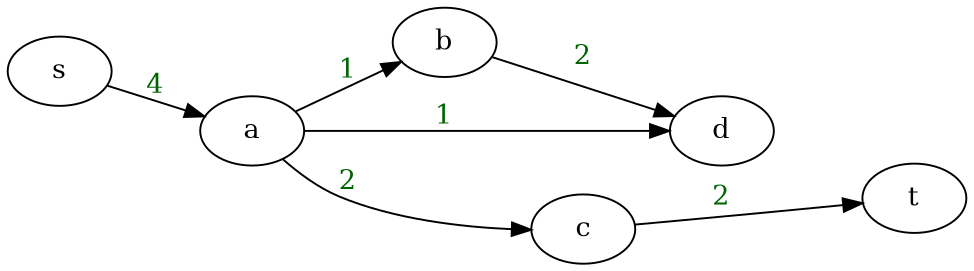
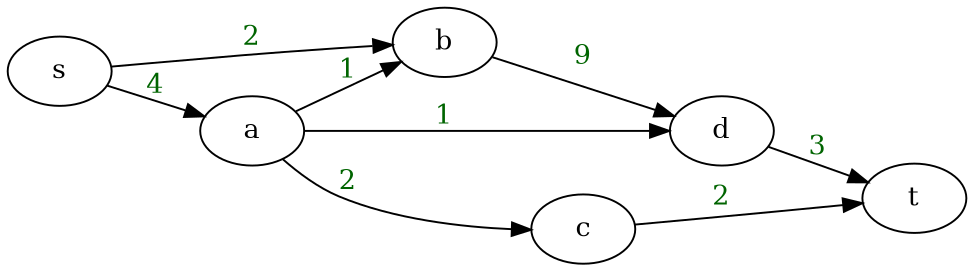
none -> (242, 55)
(583, 57) -> (583, 57)
none -> (809, 161)
